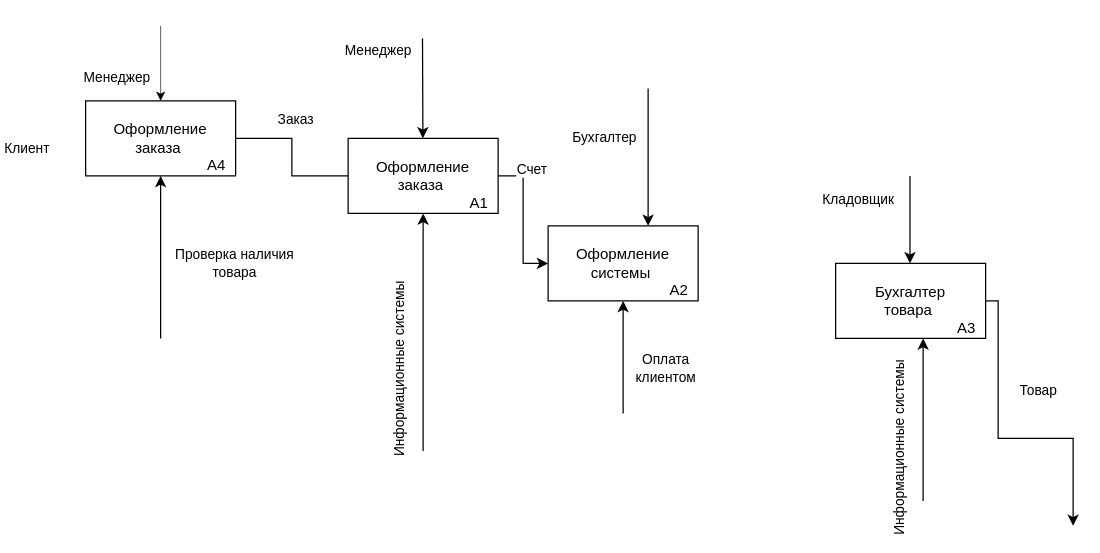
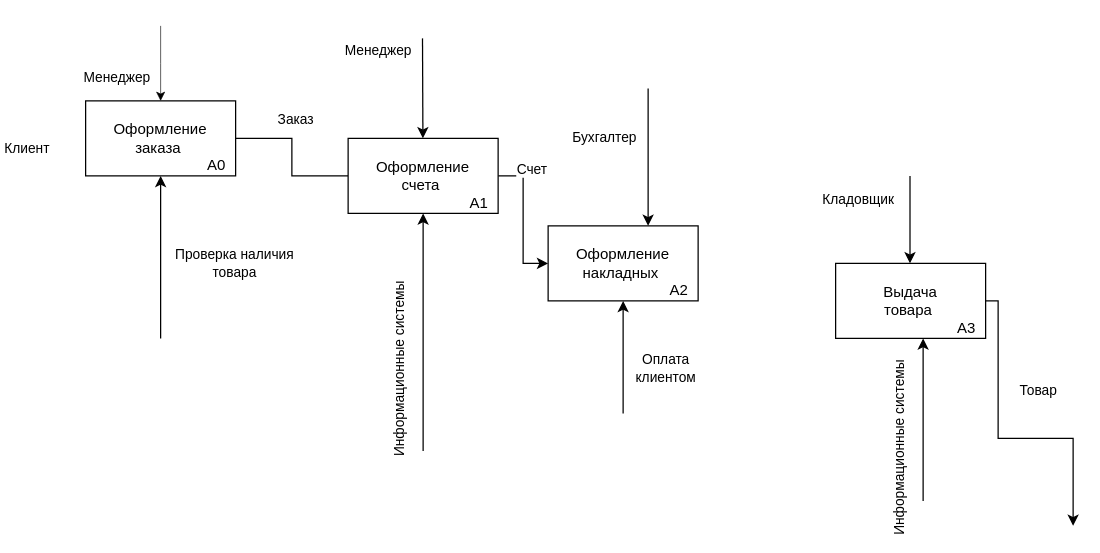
(161, 138) -> (161, 138)
(423, 176) -> (423, 176)
(623, 263) -> (623, 263)
(911, 301) -> (911, 301)
